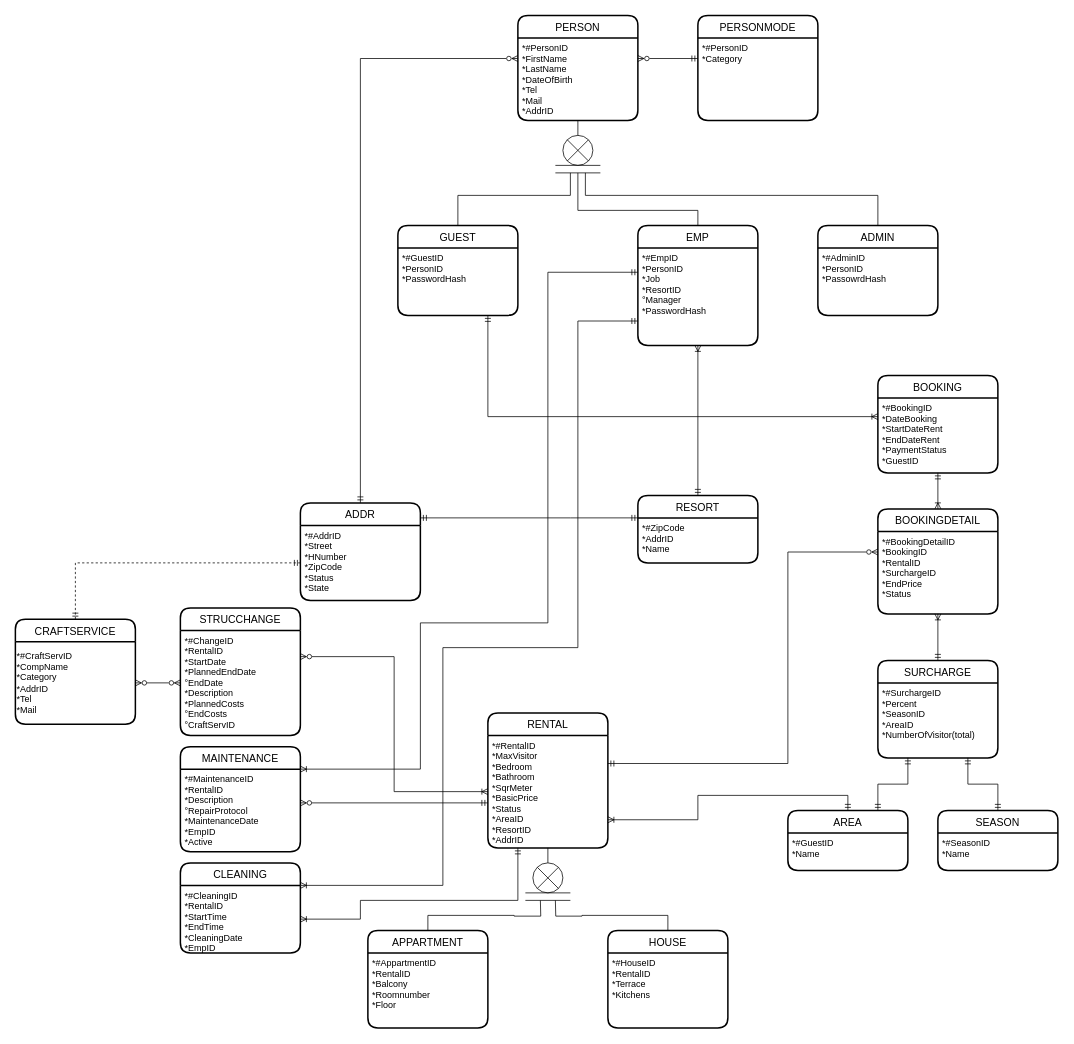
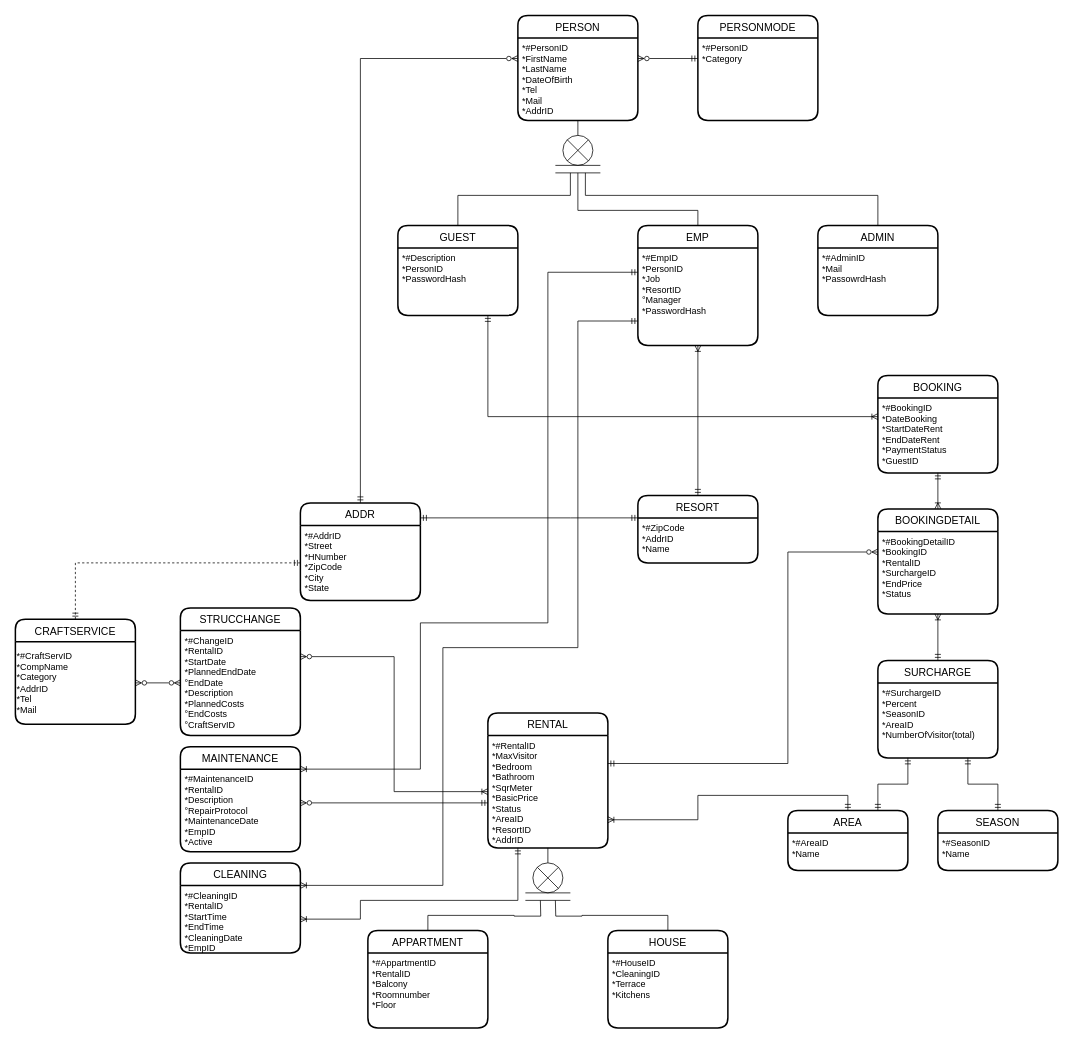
(425, 258) -> (432, 258)
(844, 258) -> (844, 258)
(325, 536) -> (325, 536)
(815, 843) -> (812, 843)
(635, 963) -> (635, 963)
